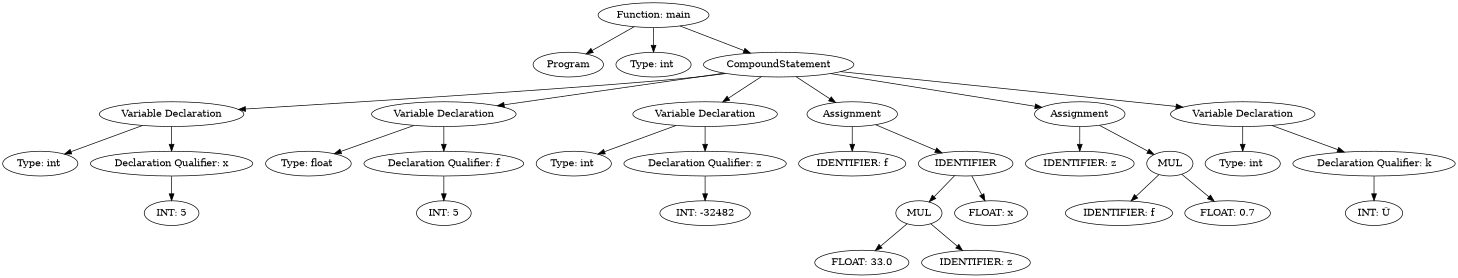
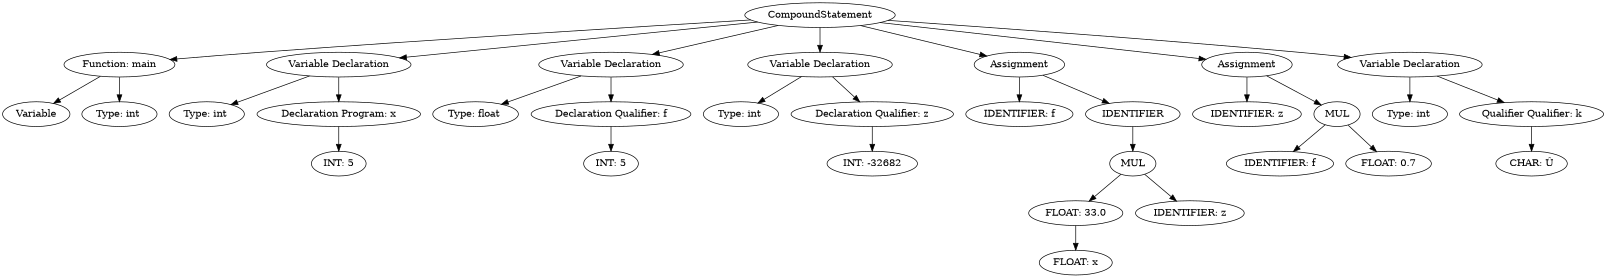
(712, 38) -> (464, 38)
(568, 65) -> (36, 114)
(172, 164) -> (339, 114)
(1374, 164) -> (1532, 114)
(977, 185) -> (1076, 235)
(705, 213) -> (872, 164)
(1374, 213) -> (1532, 164)
